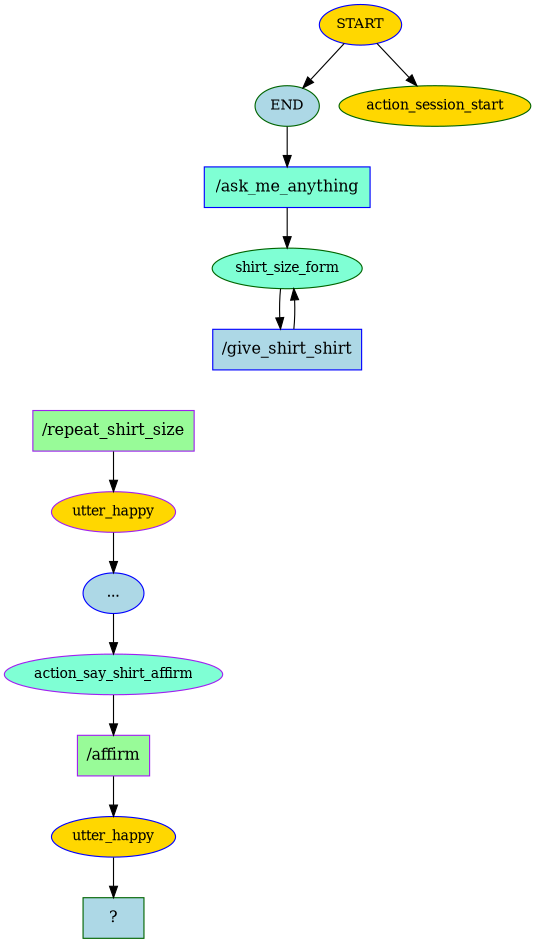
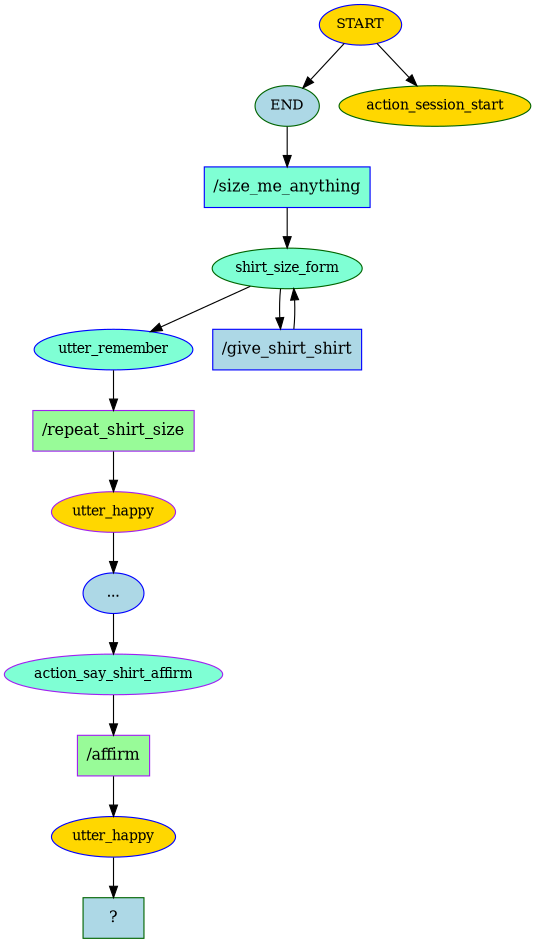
(287, 187) -> (287, 187)
none -> (114, 350)
